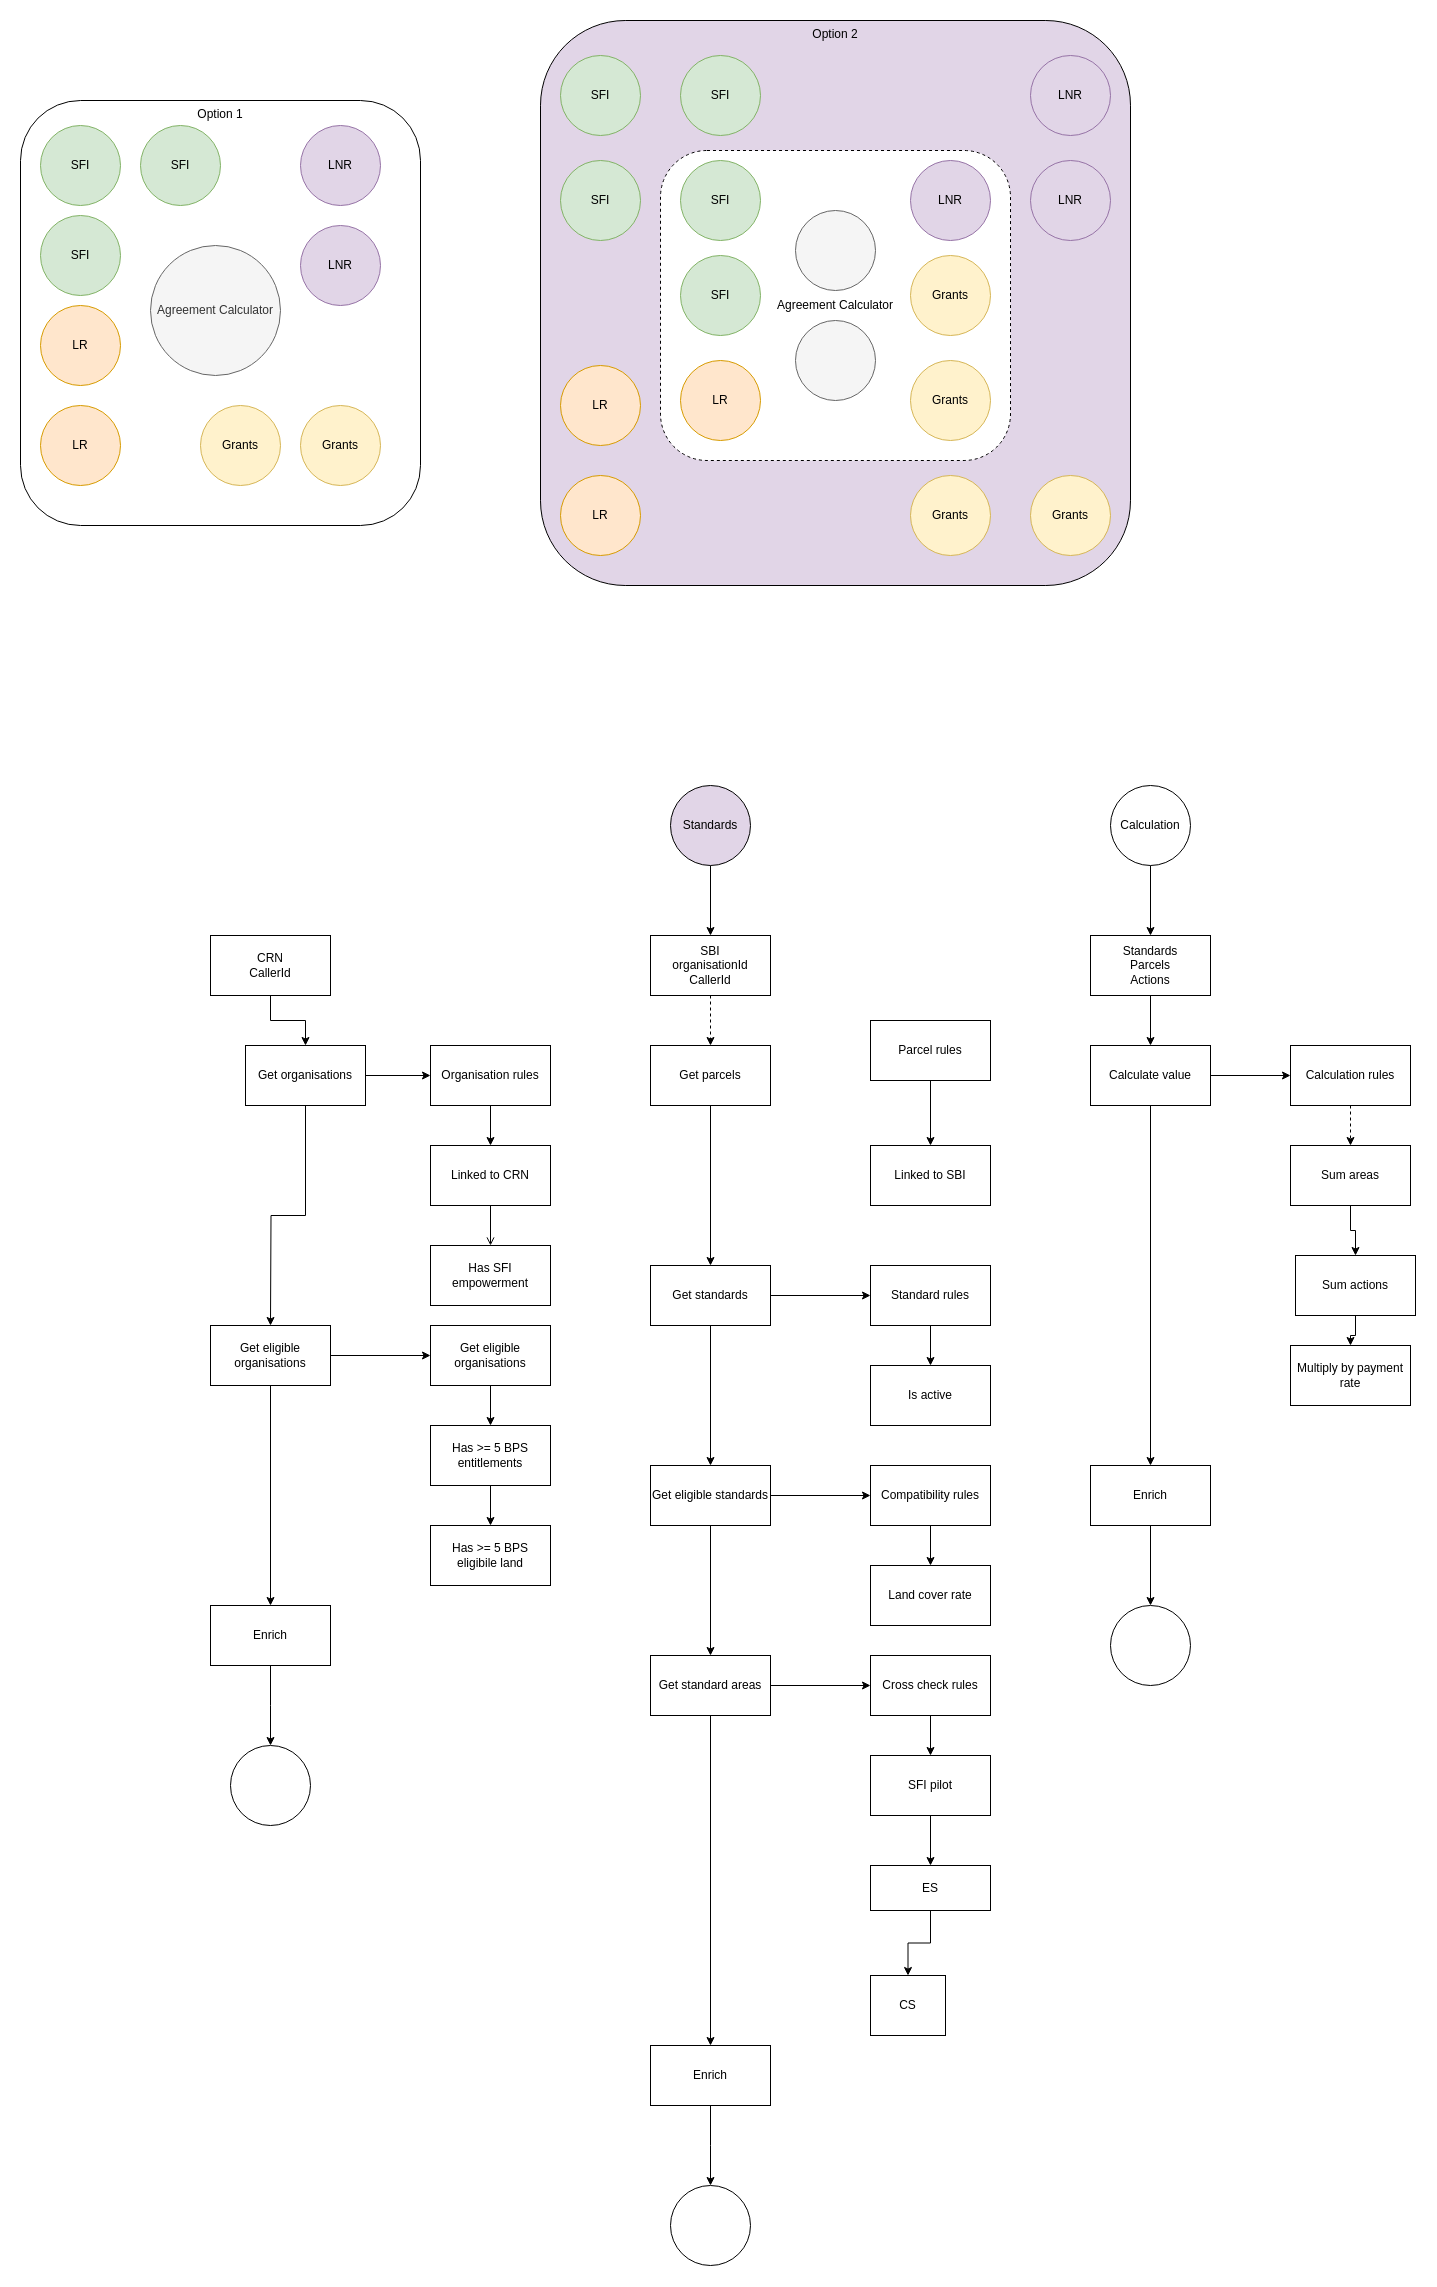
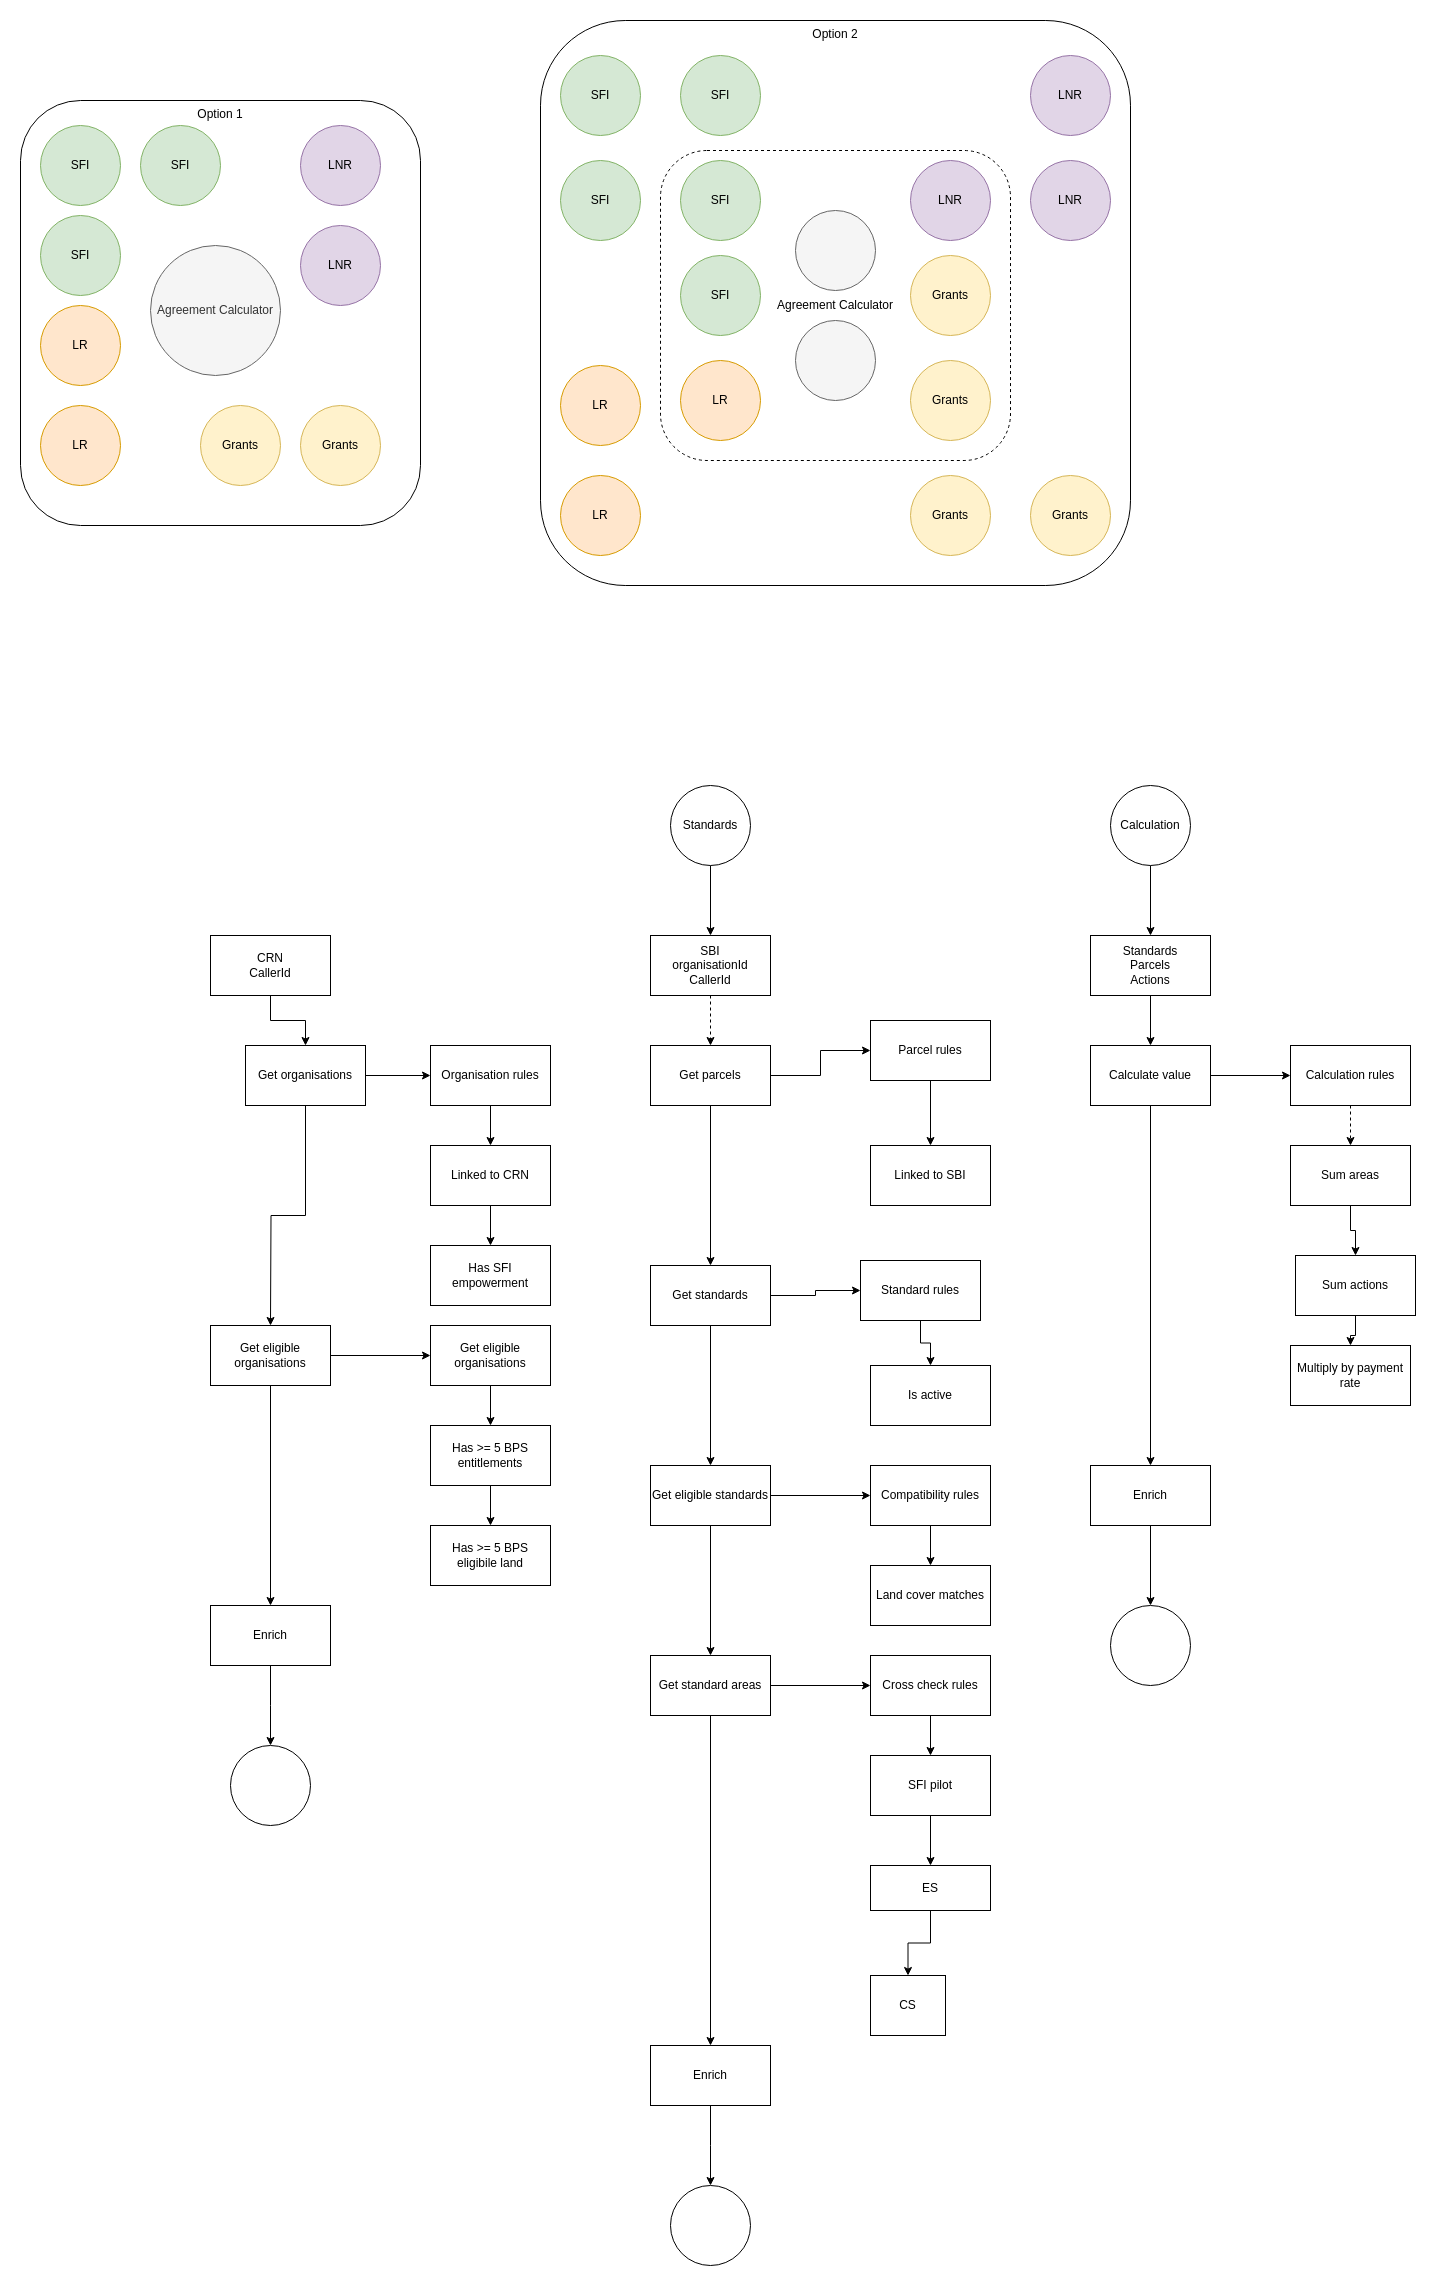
(836, 35) -> (836, 35)
(711, 826) -> (711, 826)
none -> (821, 1067)
(491, 1239) -> (491, 1237)
(931, 1296) -> (921, 1291)
(931, 1596) -> (931, 1596)
